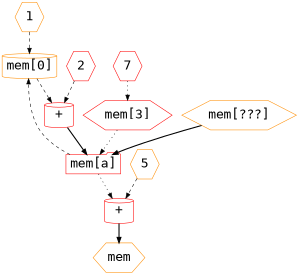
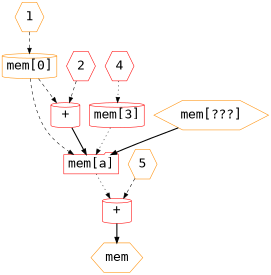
(128, 66) -> (120, 66)
(128, 115) -> (117, 115)
(38, 126) -> (41, 120)
